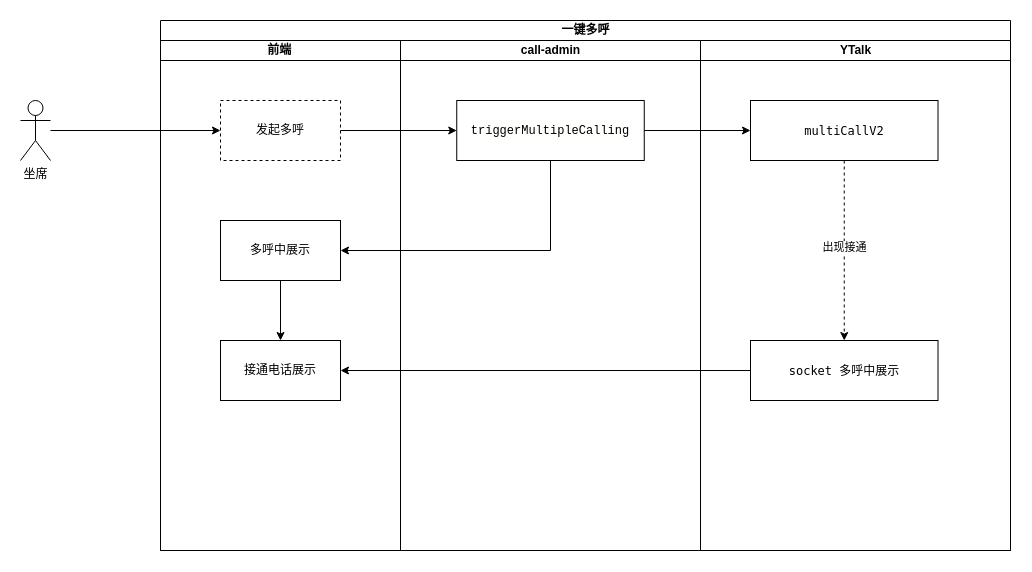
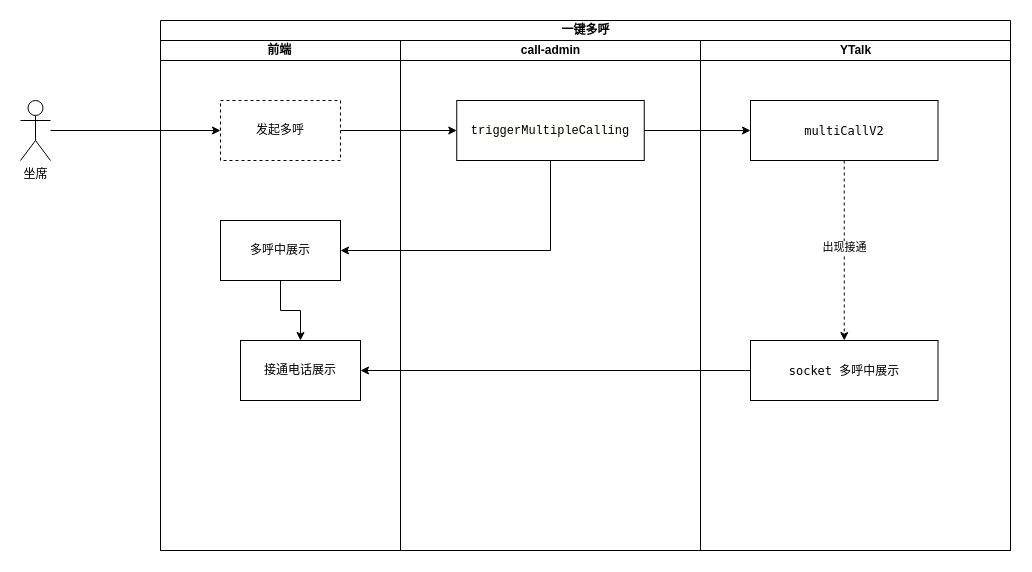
(281, 371) -> (301, 371)
